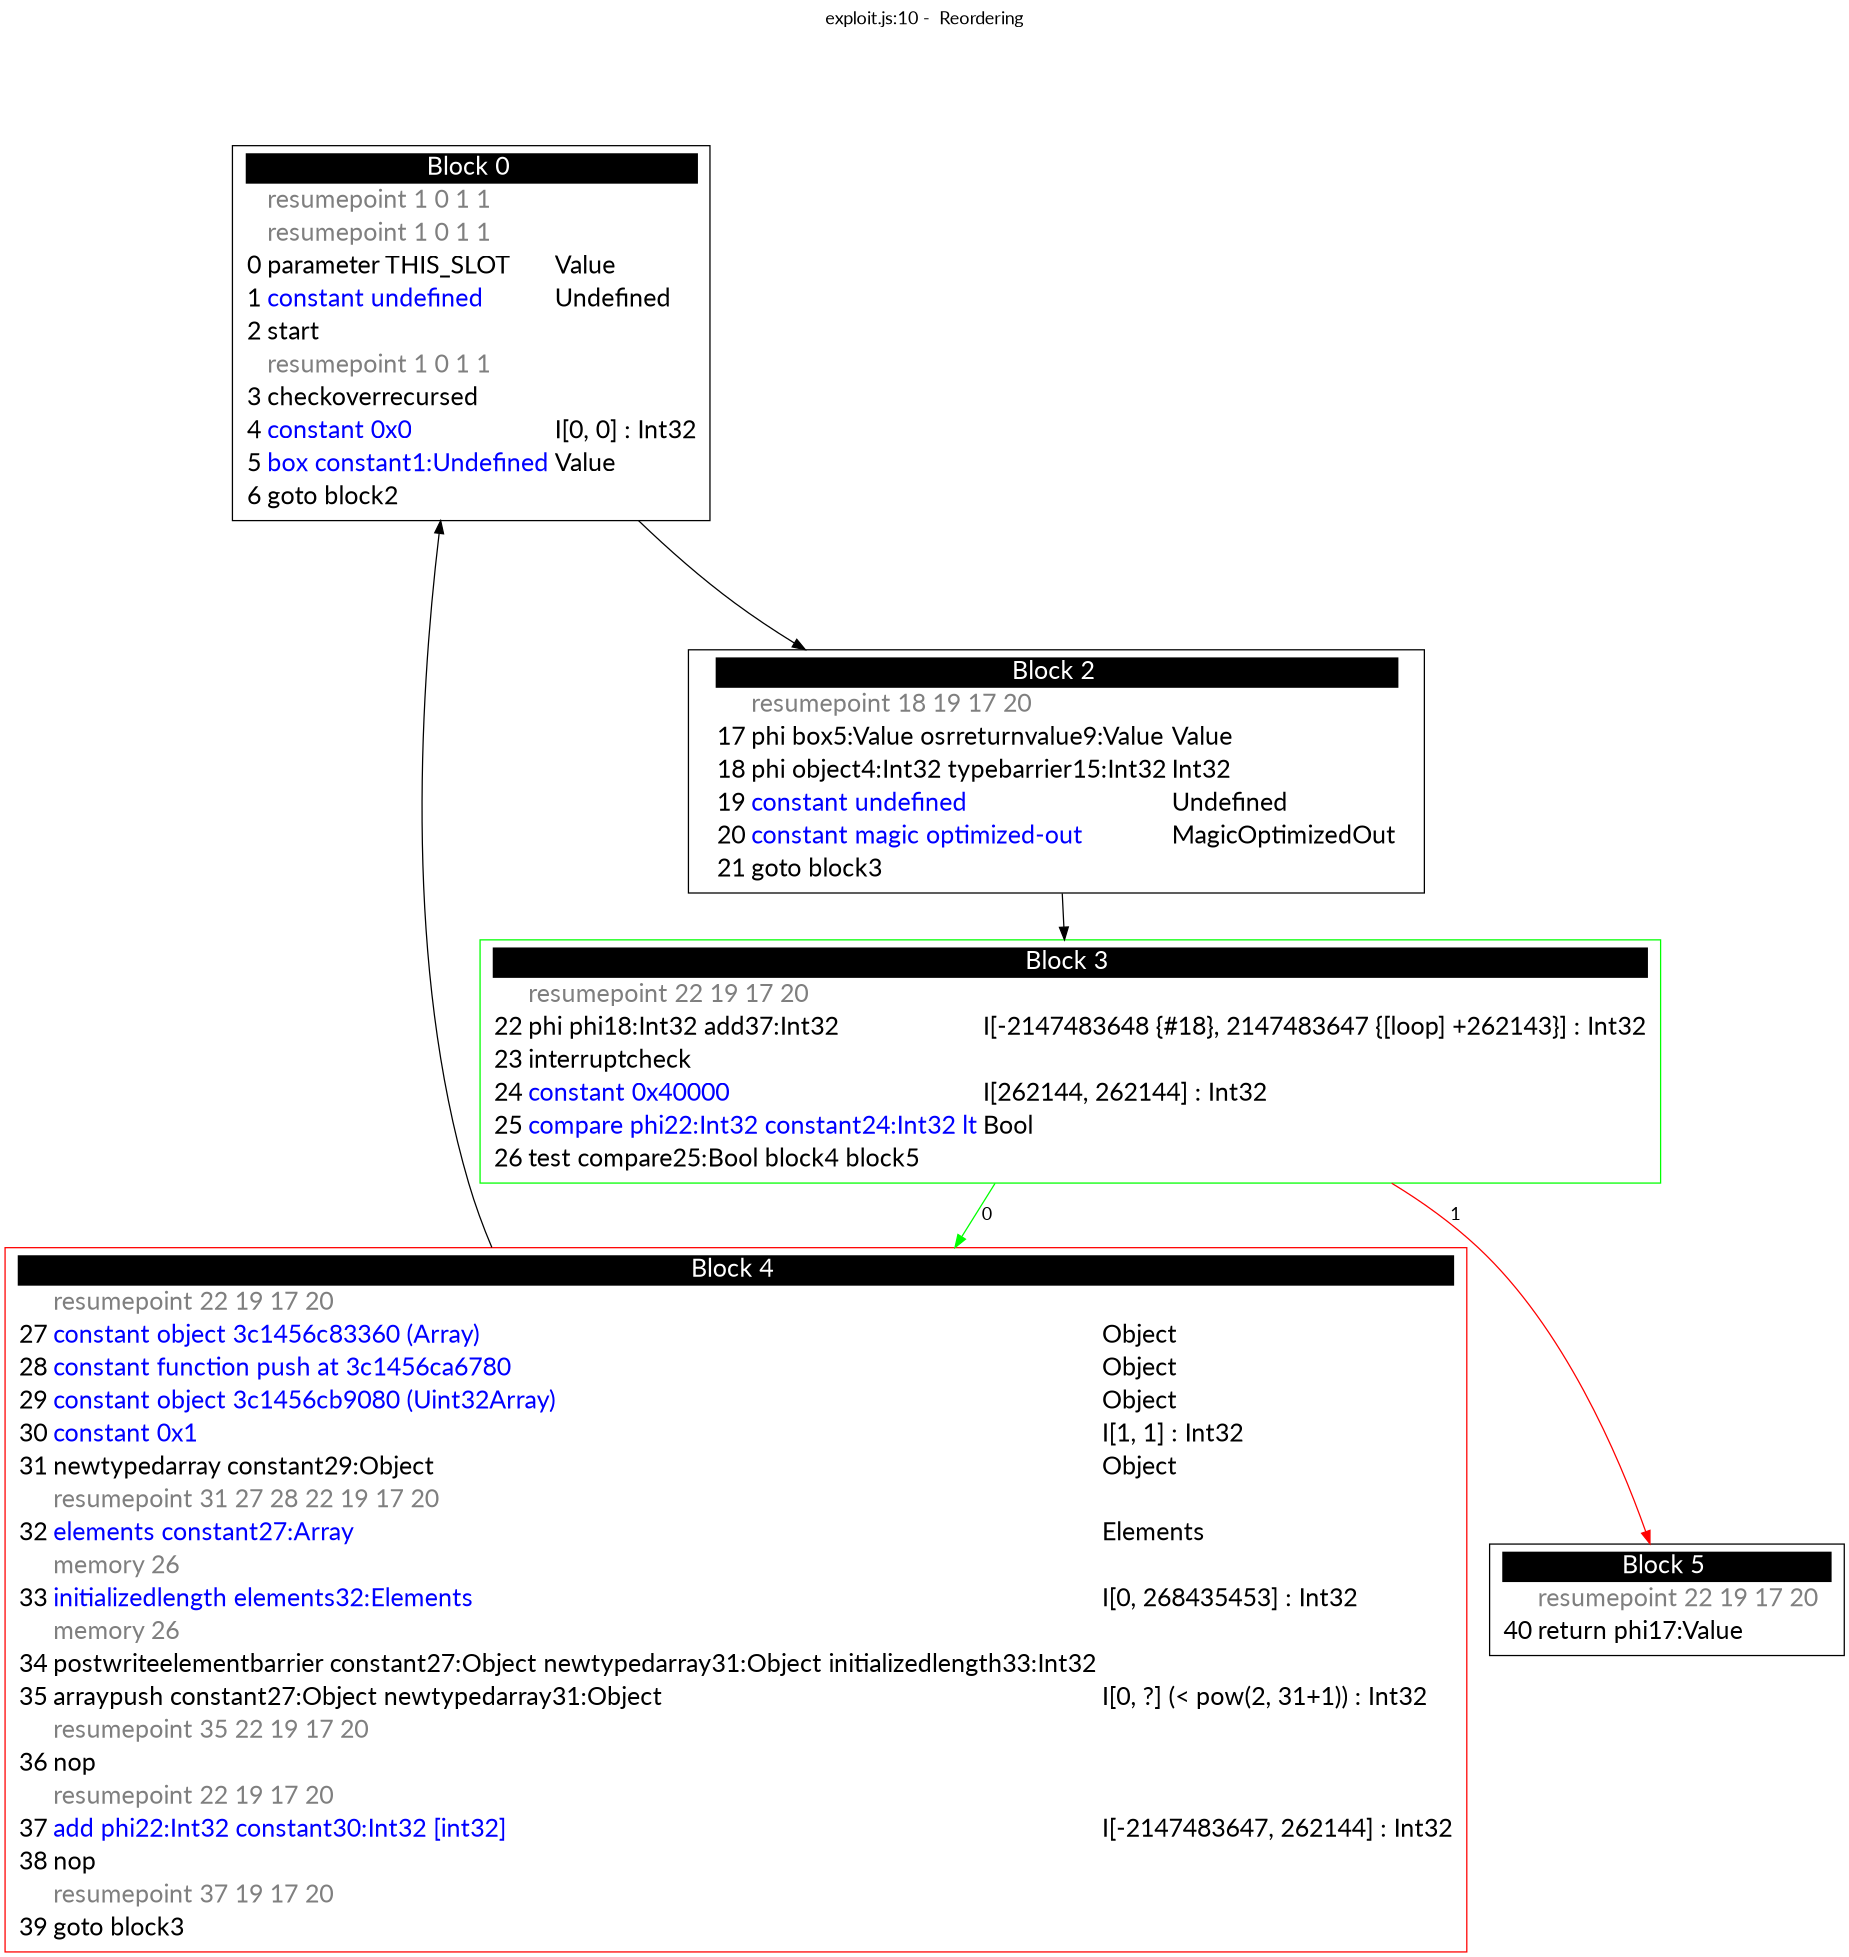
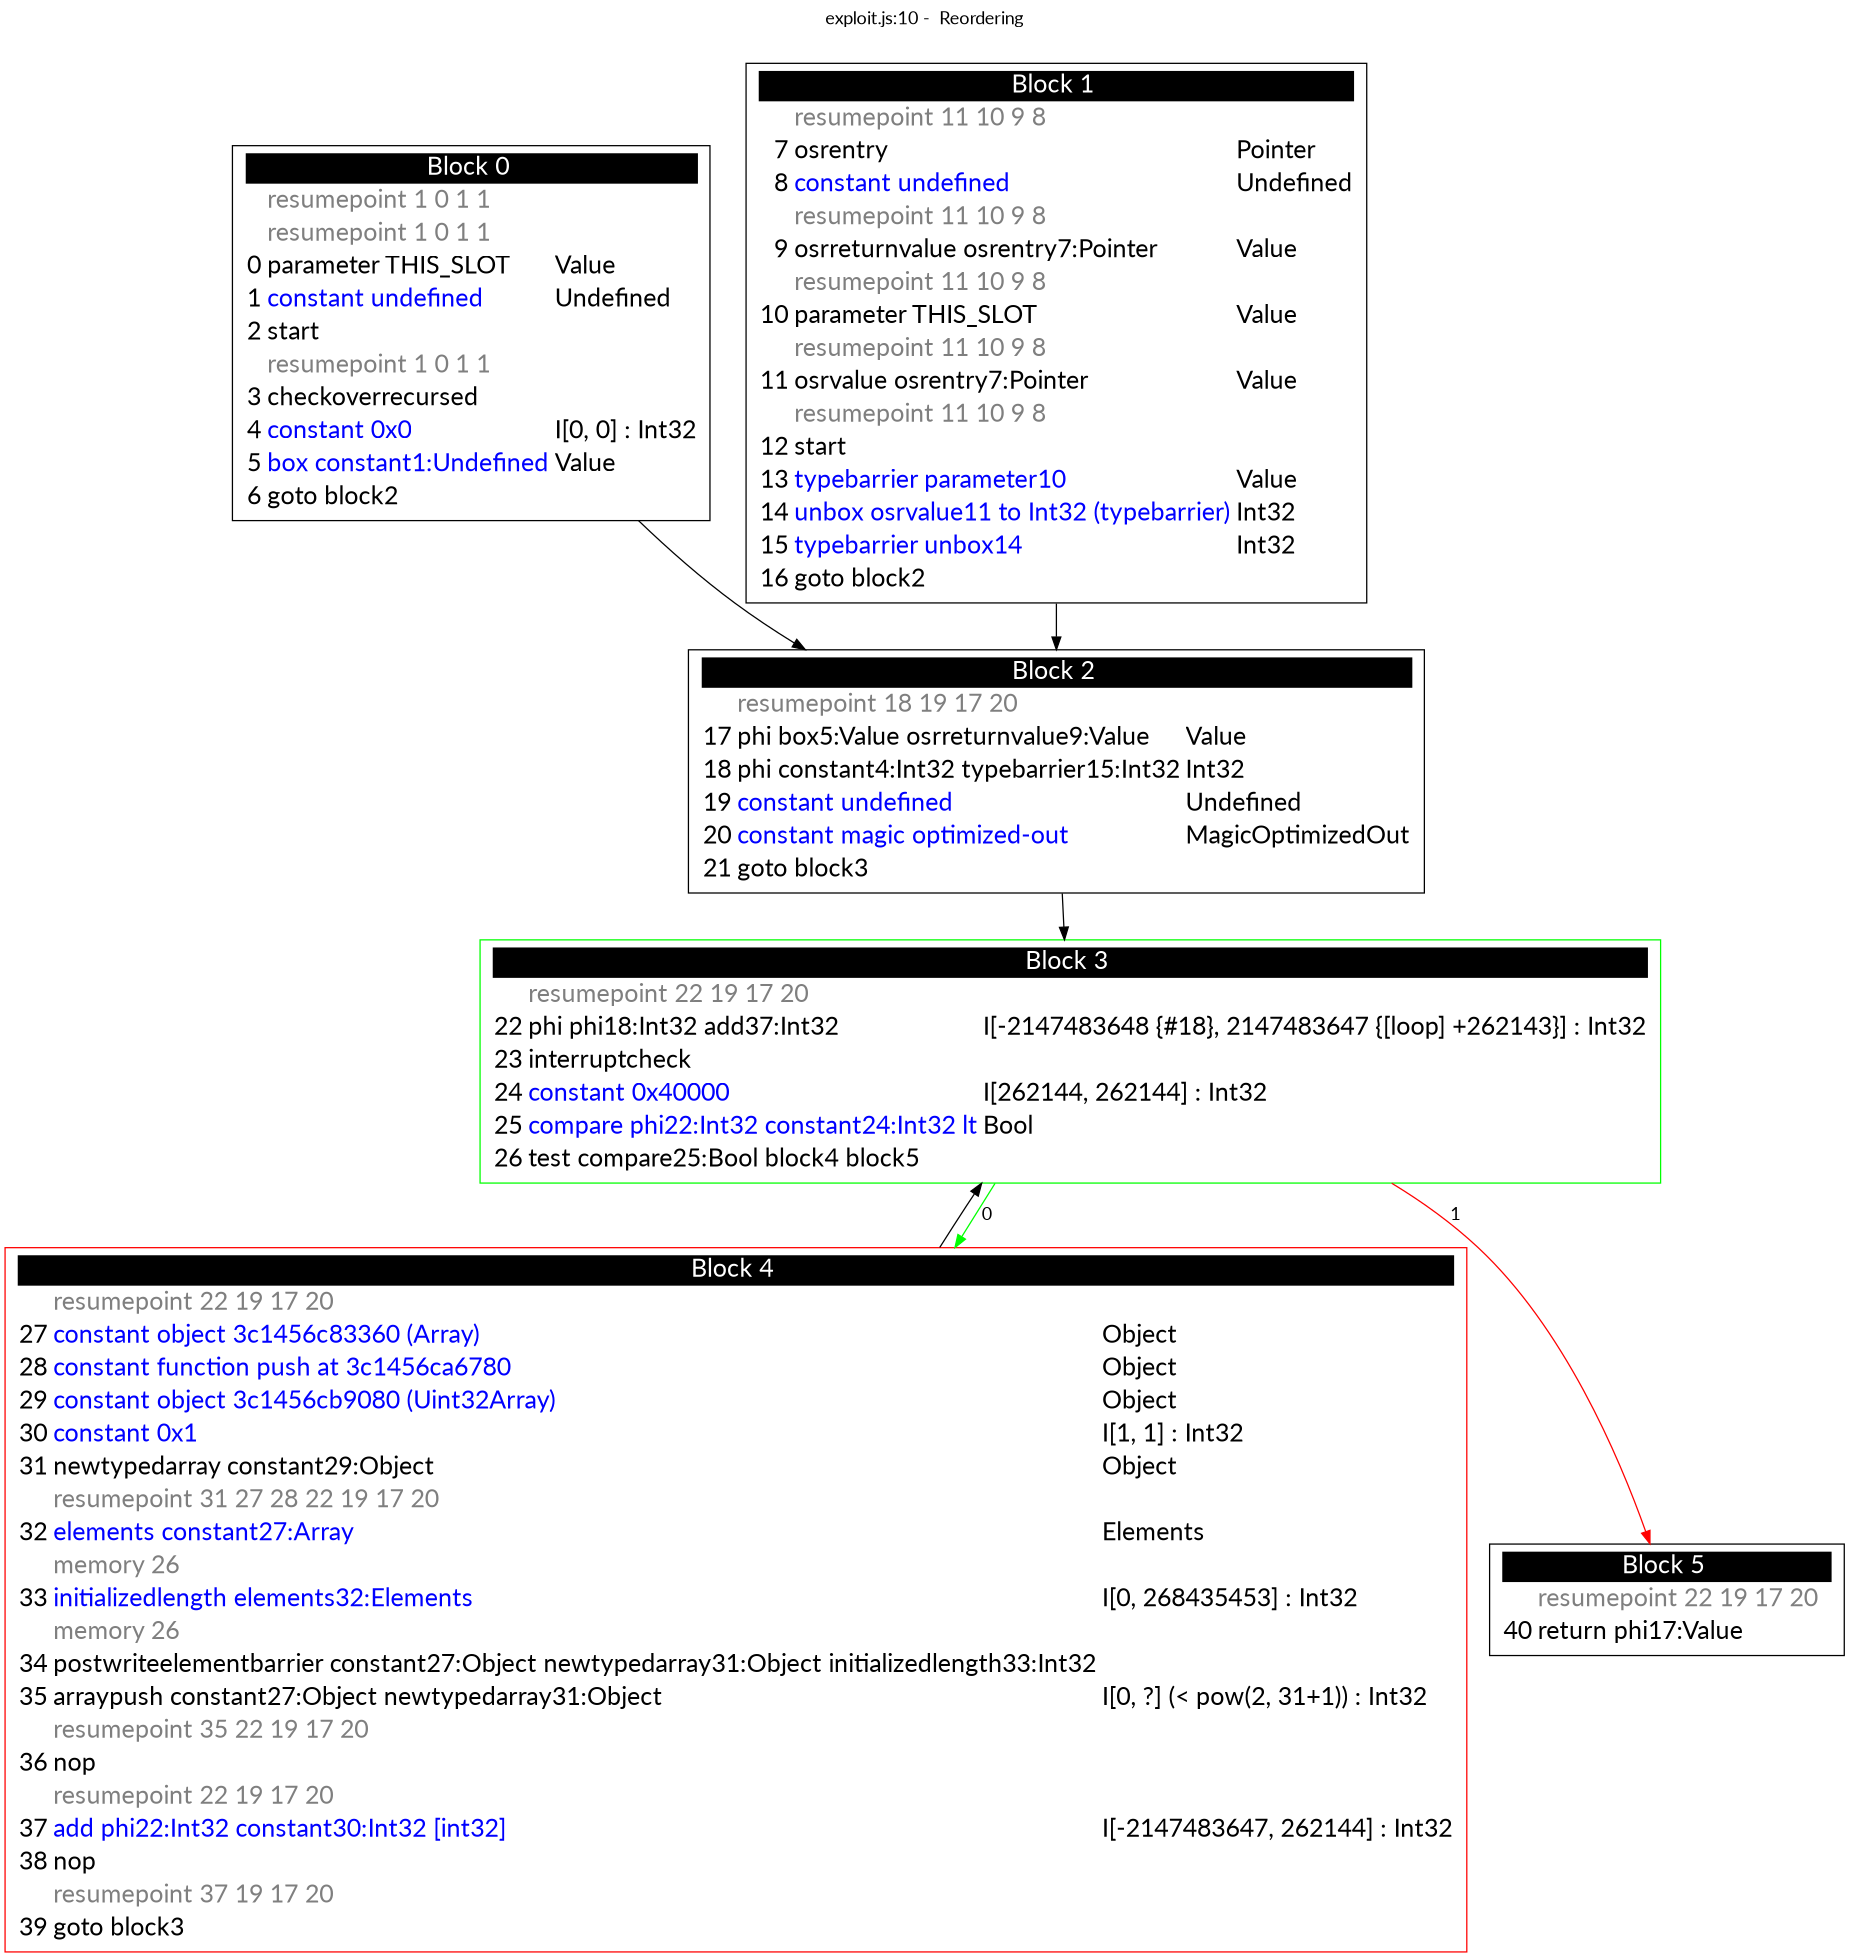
none -> (1056, 333)
(959, 770) -> (959, 770)
(425, 894) -> (957, 1221)
